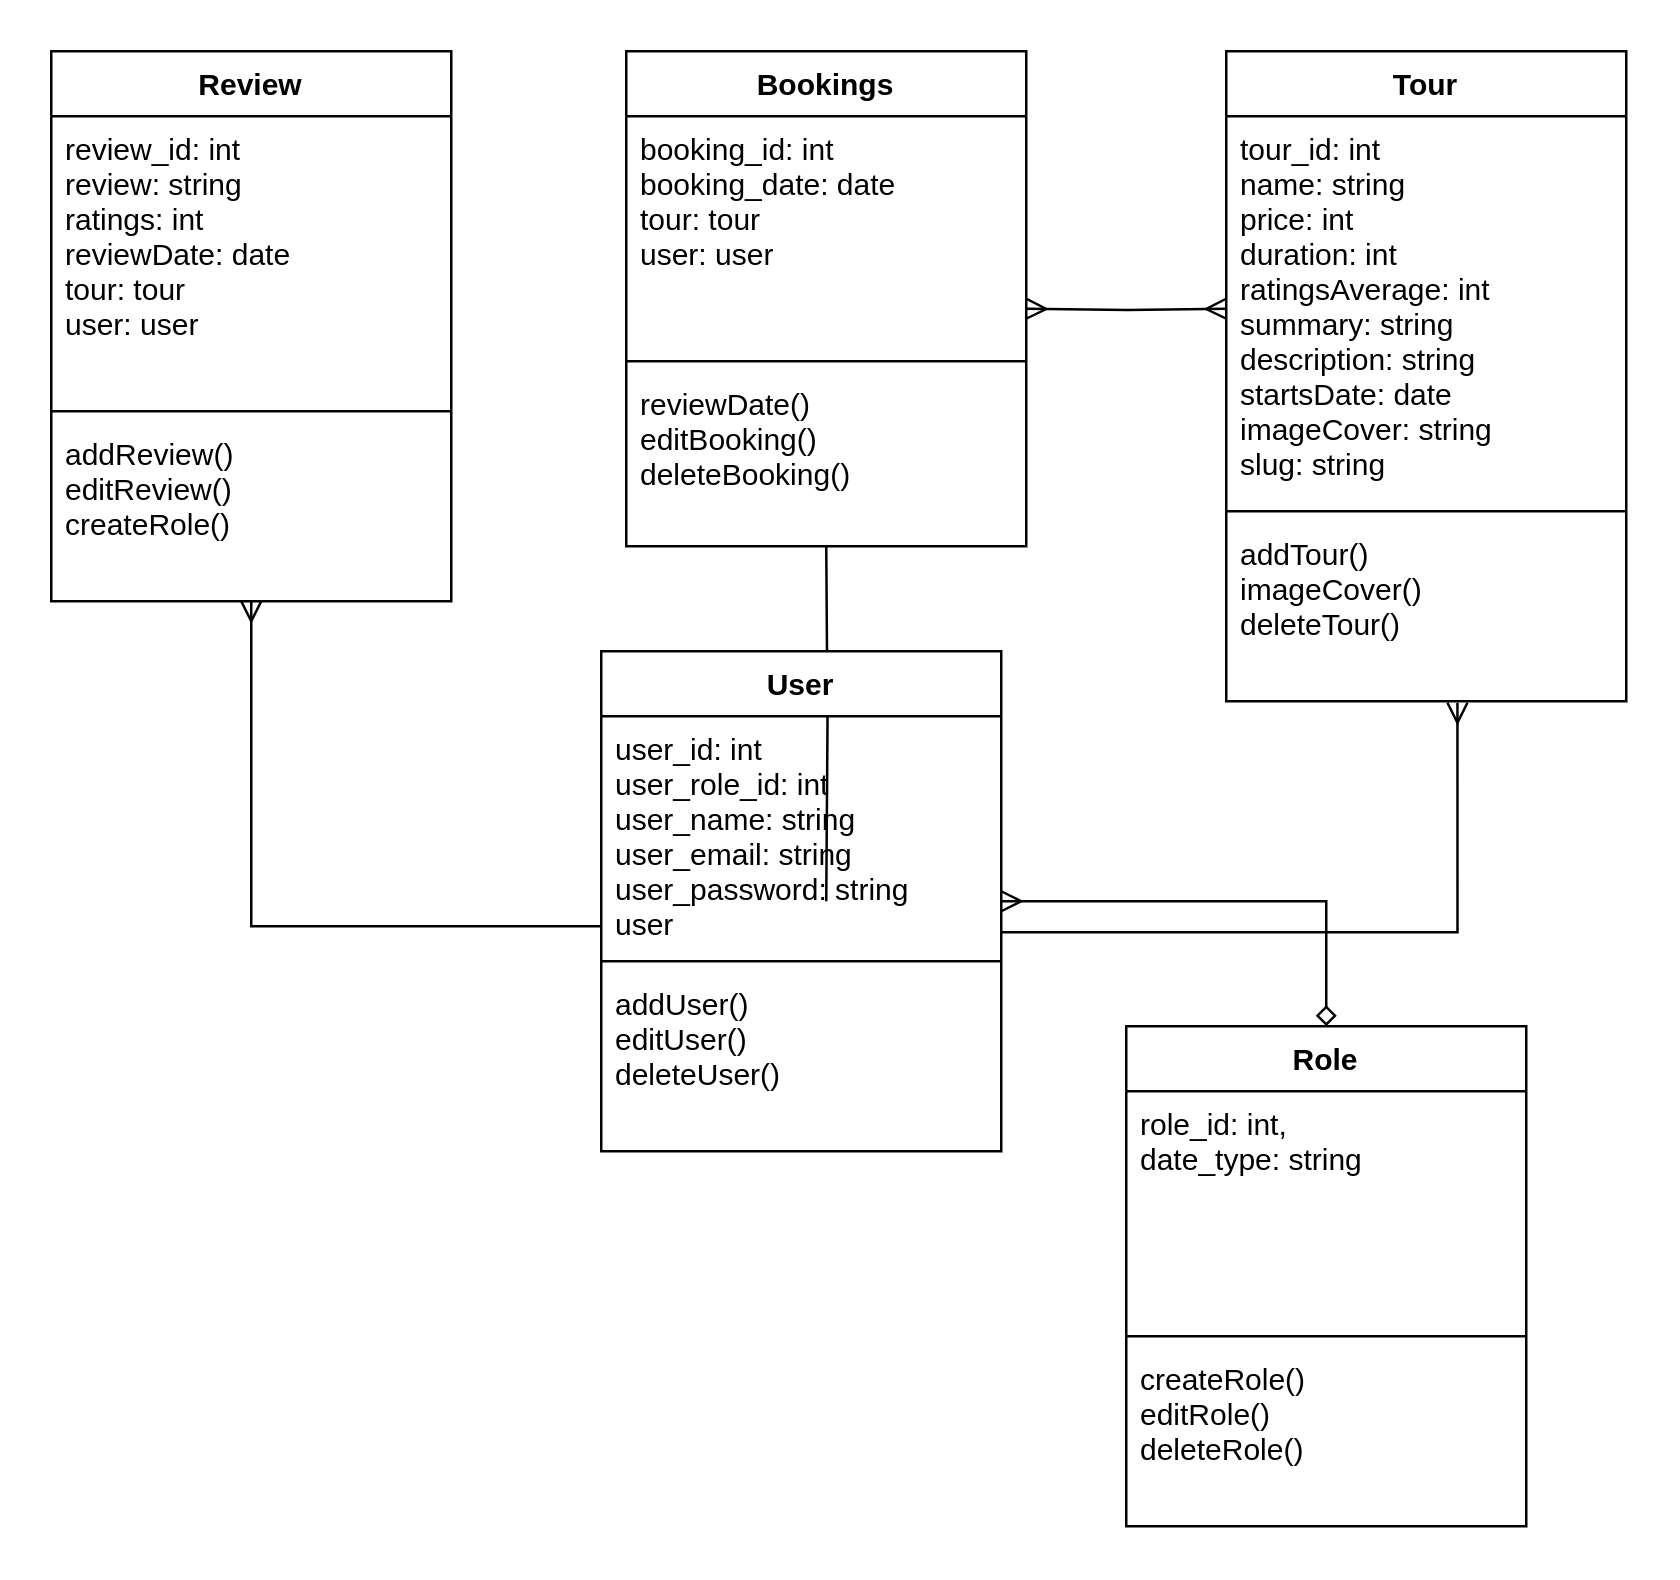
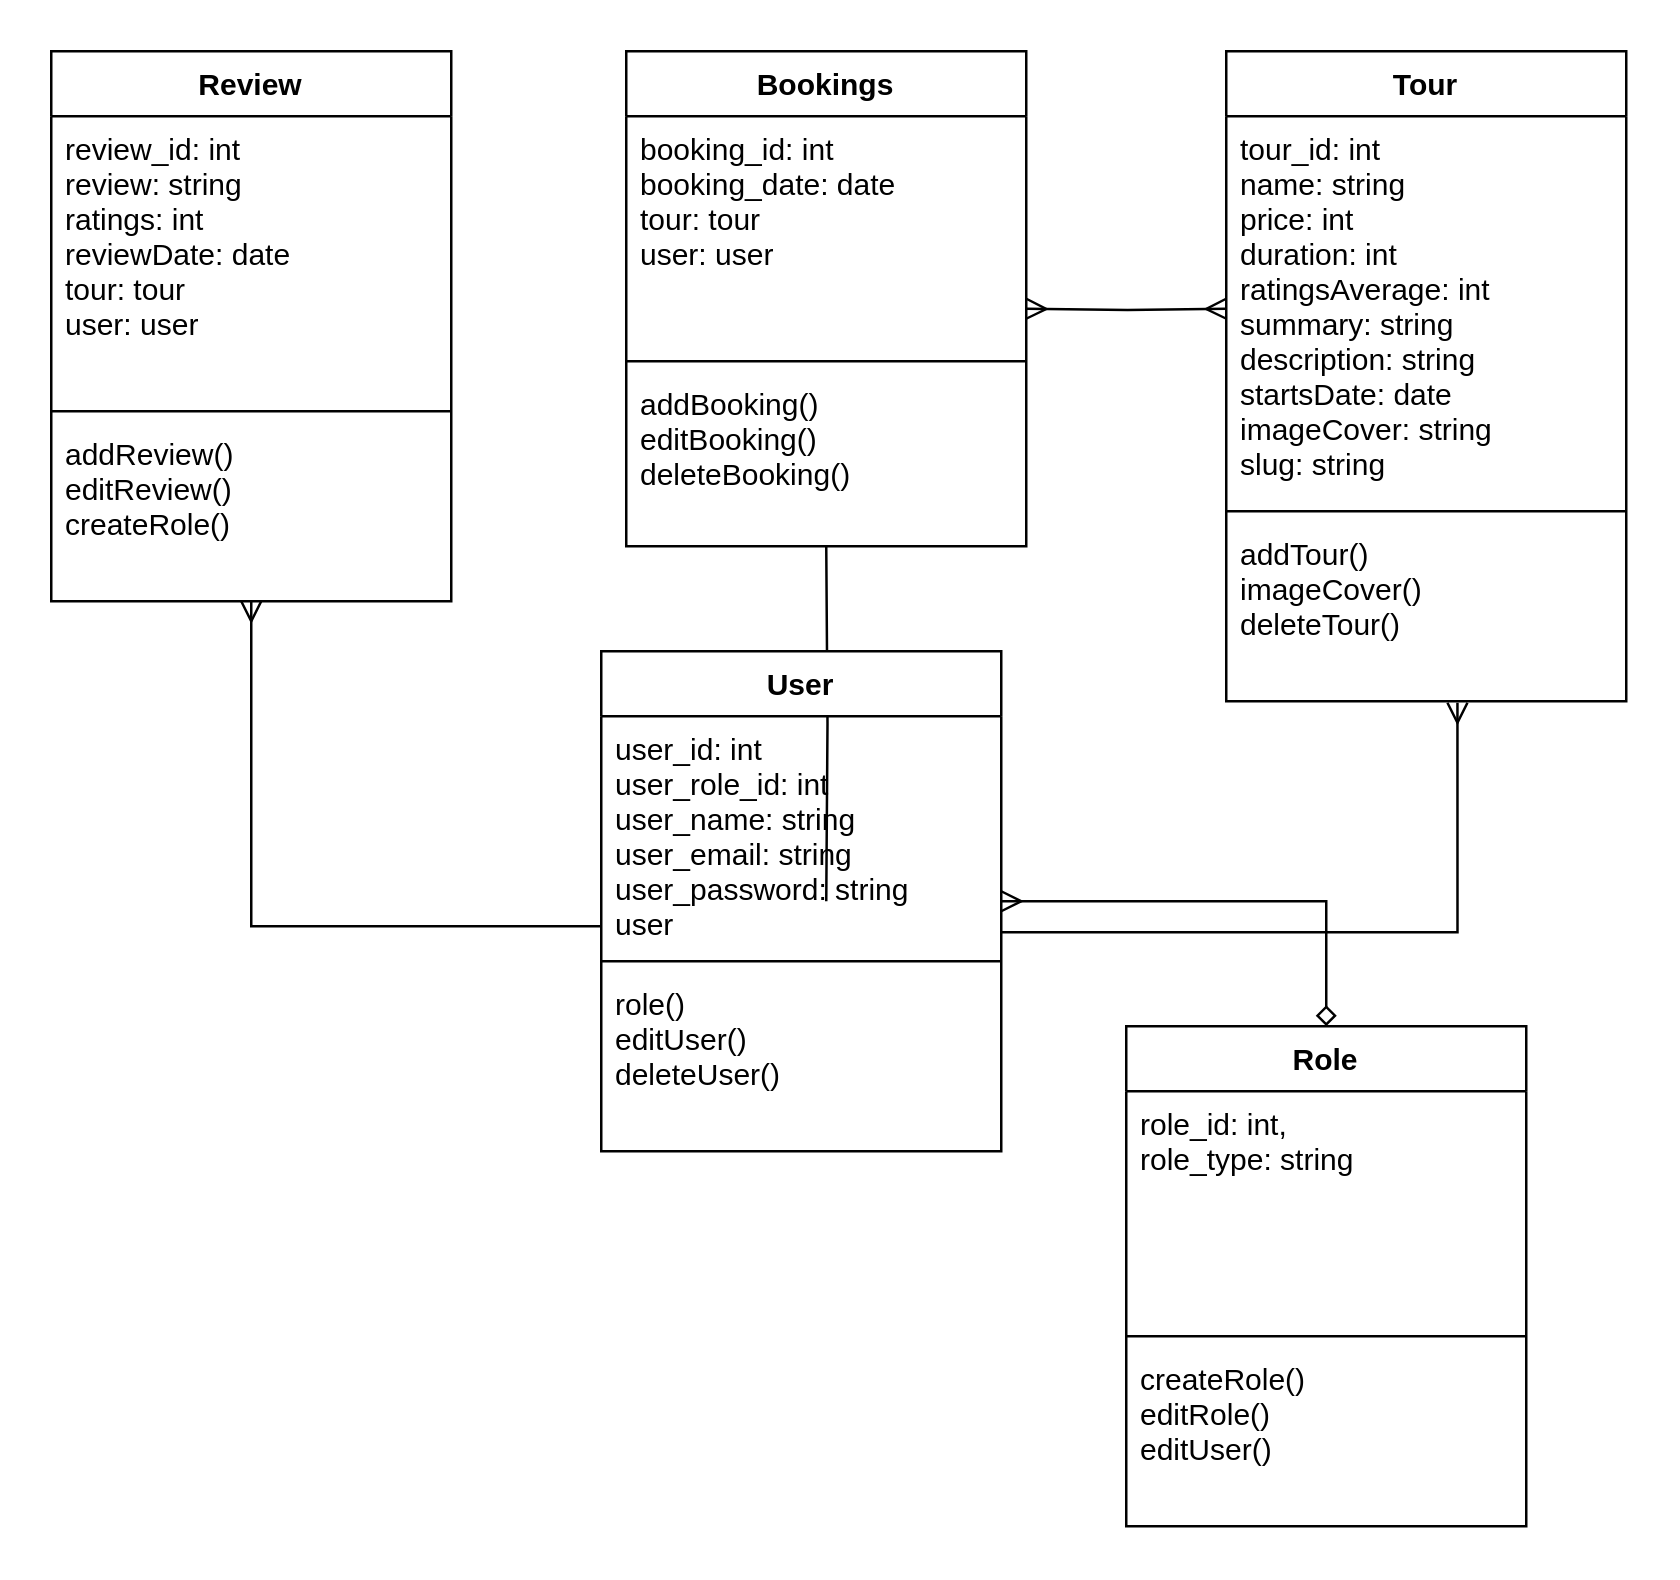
(737, 405) -> (737, 405)
(691, 1005) -> (662, 1005)
(1226, 1125) -> (1226, 1125)
(1237, 1380) -> (1237, 1380)
